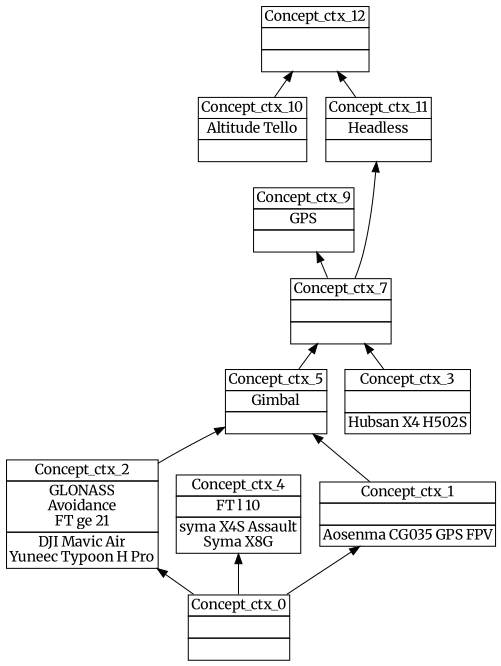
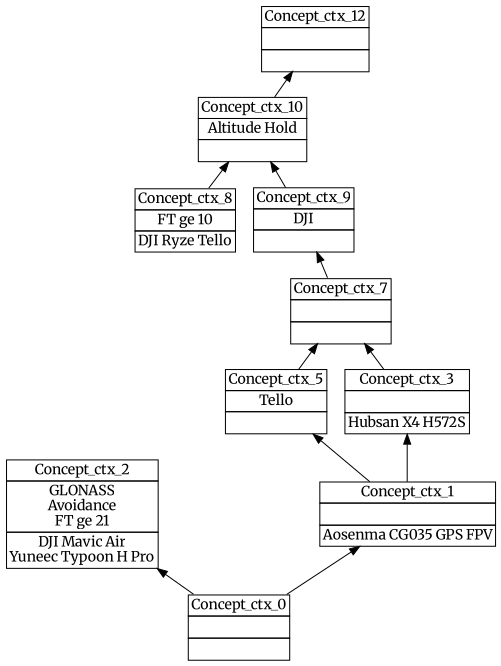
(253, 129) -> (253, 129)
(378, 130) -> none
none -> (281, 179)
(304, 219) -> (304, 219)
none -> (185, 220)
(276, 401) -> (276, 401)
(408, 423) -> (407, 423)
(187, 447) -> none
none -> (407, 463)
(238, 514) -> none
